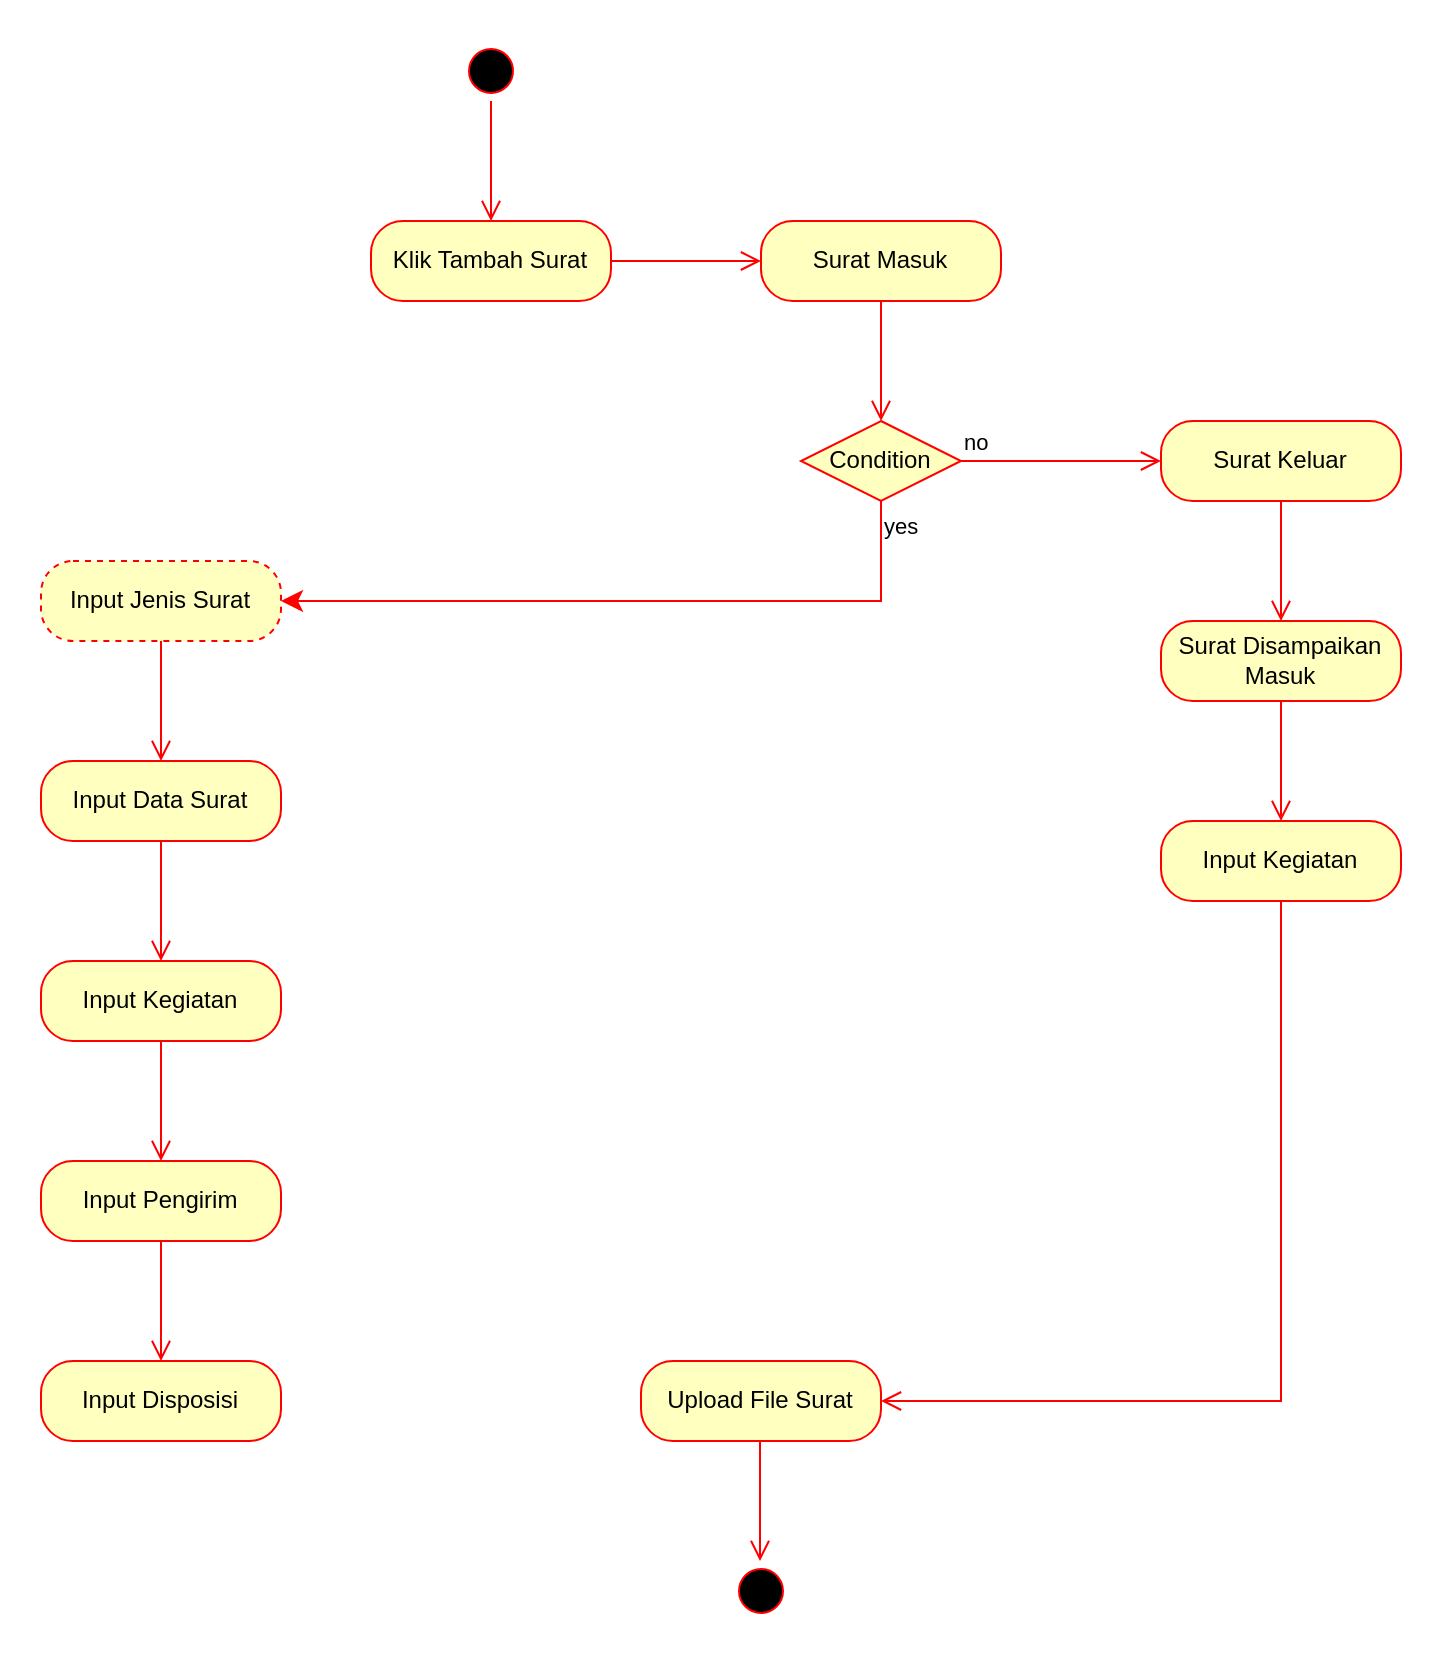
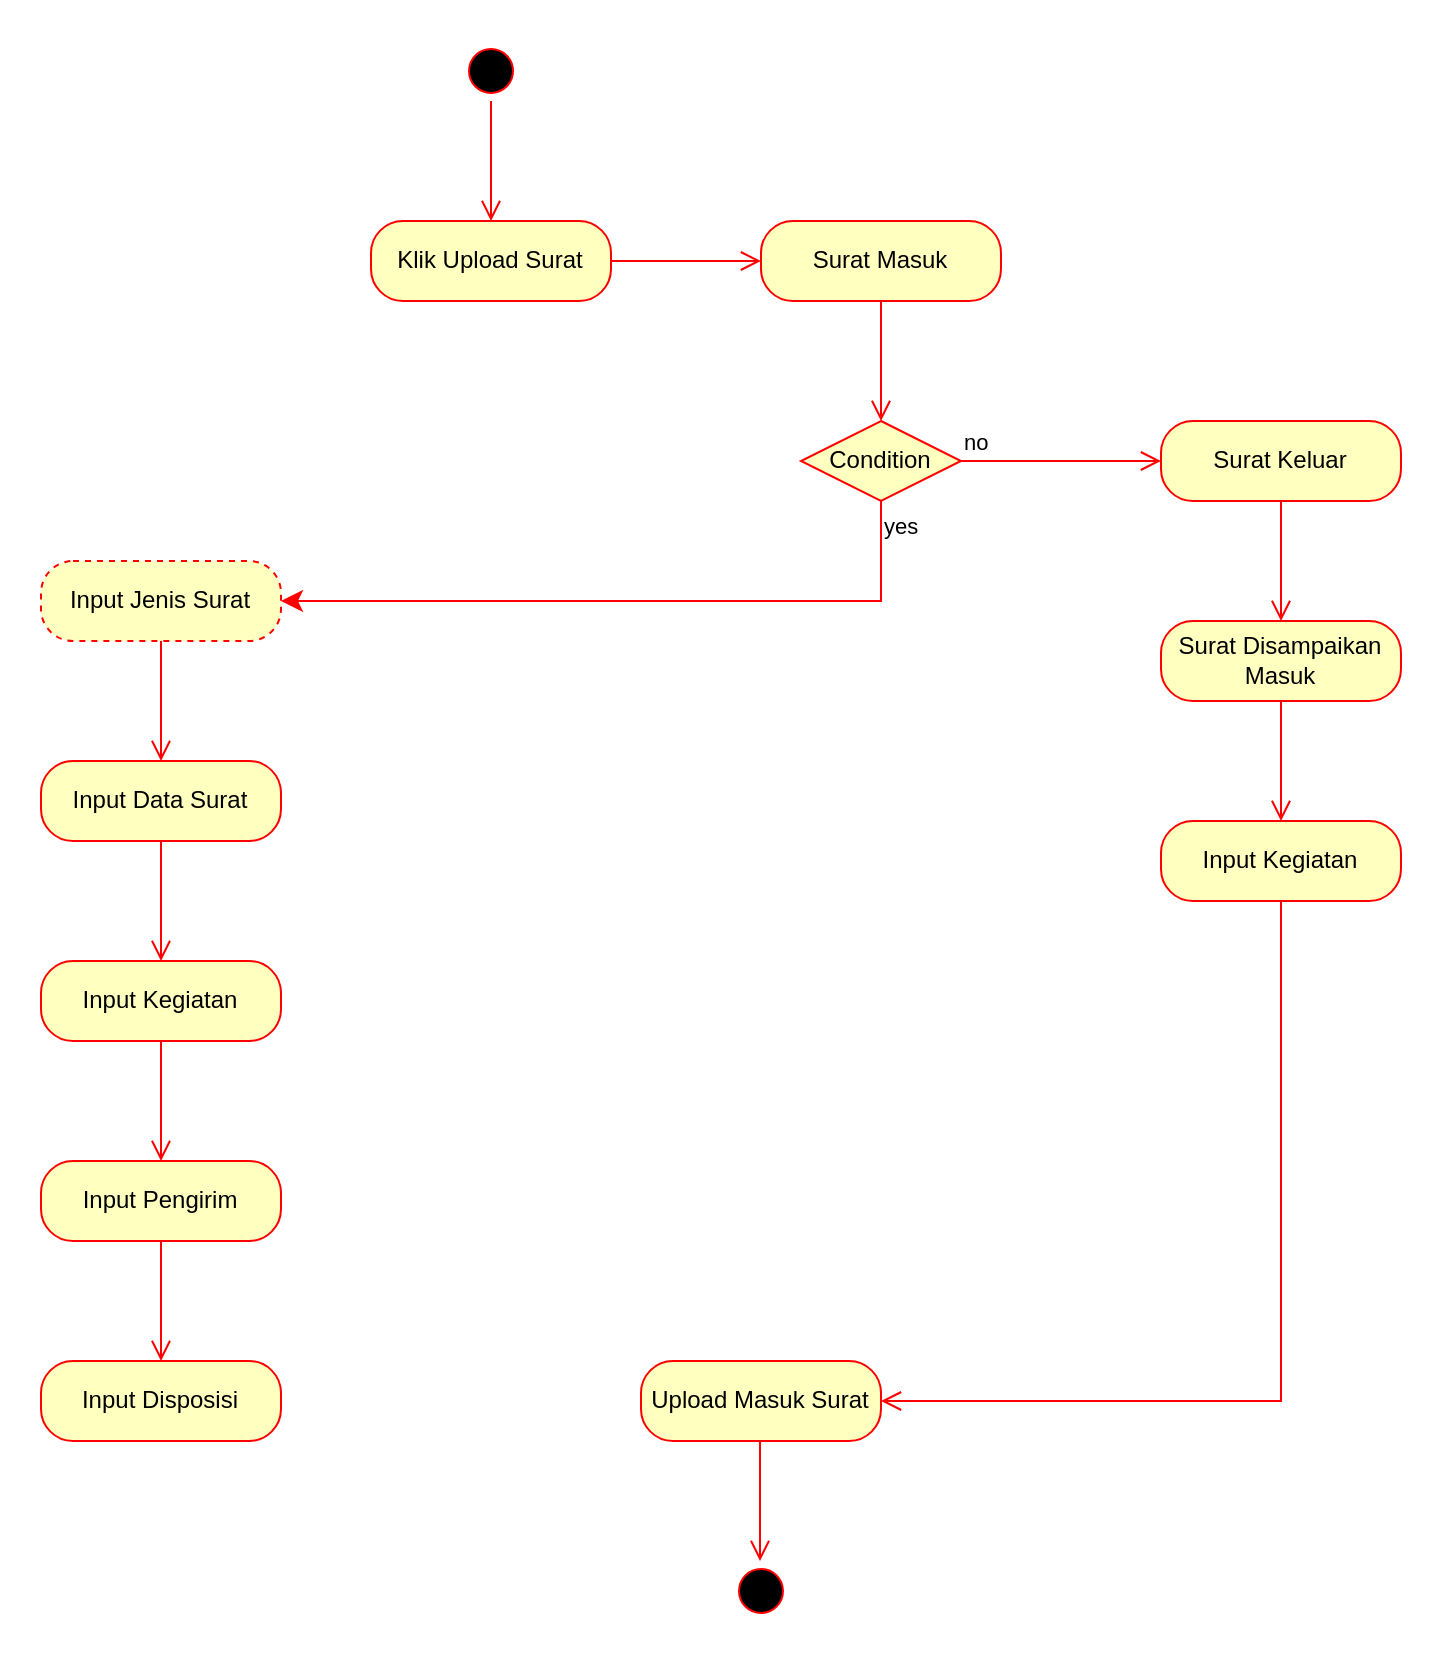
(491, 261) -> (491, 261)
(761, 1401) -> (761, 1401)
